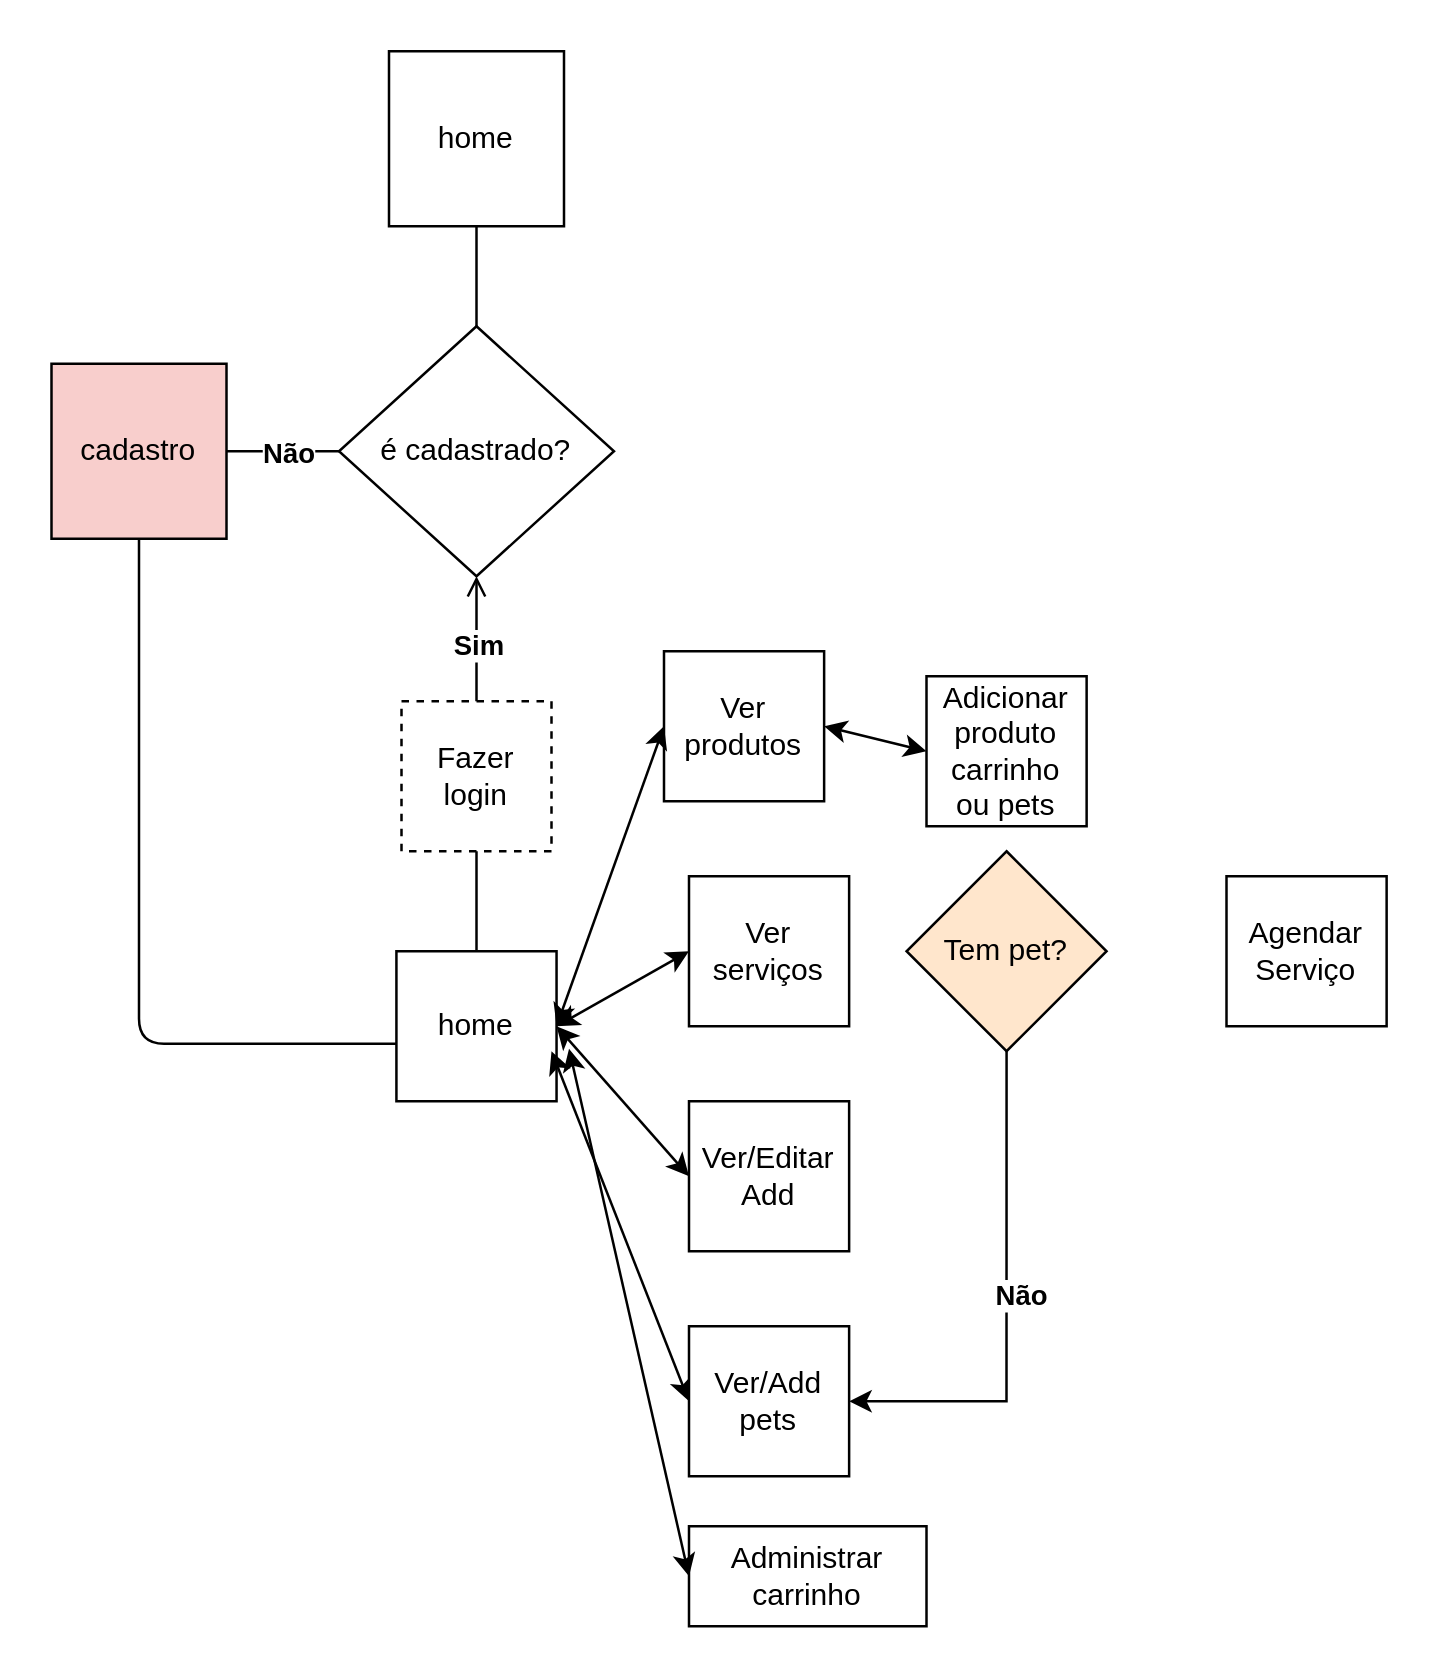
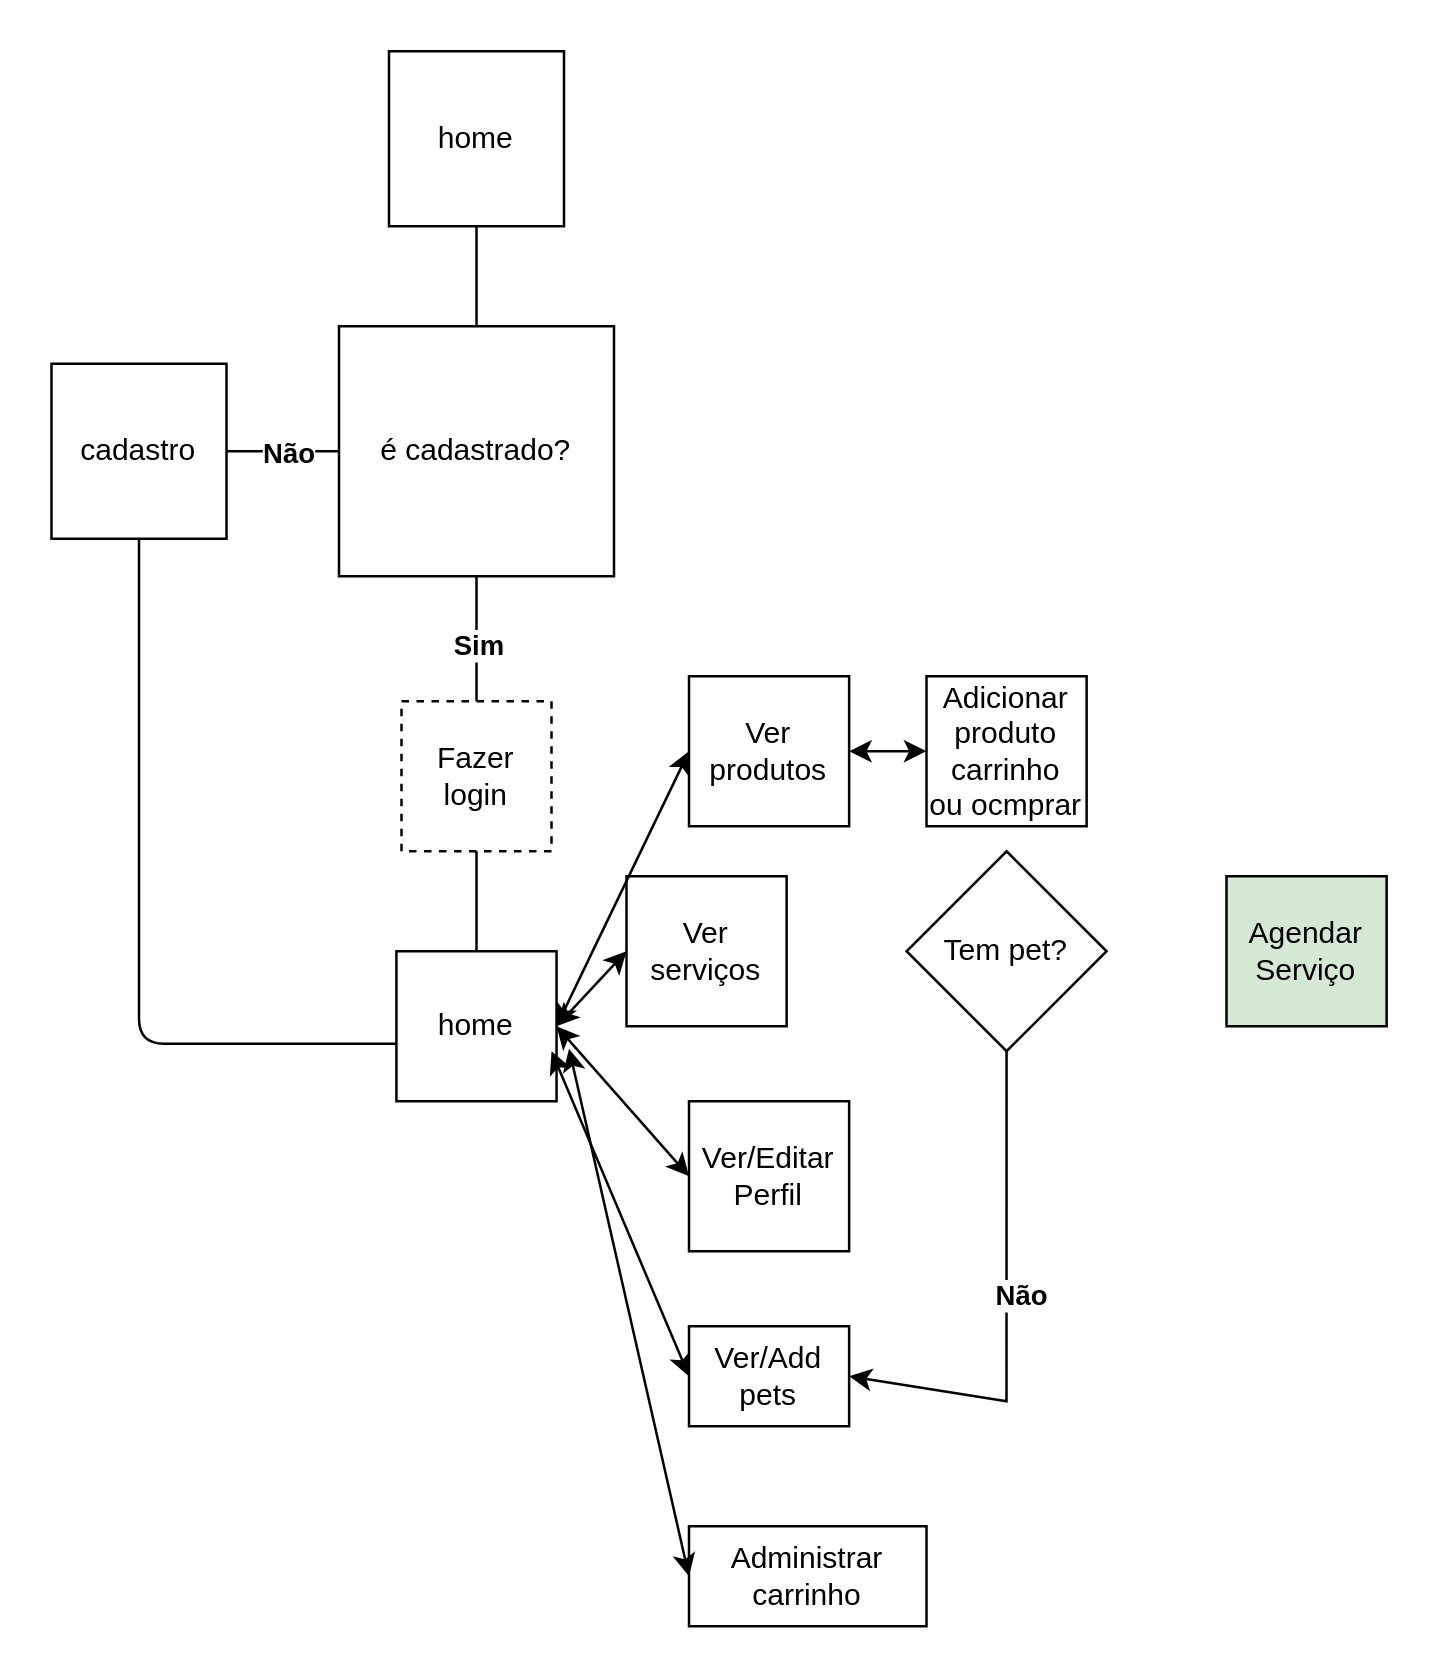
(139, 451) -> (139, 451)
(476, 451) -> (476, 451)
(476, 585) -> (476, 582)
(744, 726) -> (769, 751)
(1006, 751) -> (1006, 751)
(769, 951) -> (706, 951)
(1006, 951) -> (1006, 951)
(1306, 951) -> (1306, 951)
(769, 1176) -> (769, 1176)
(769, 1401) -> (769, 1376)
